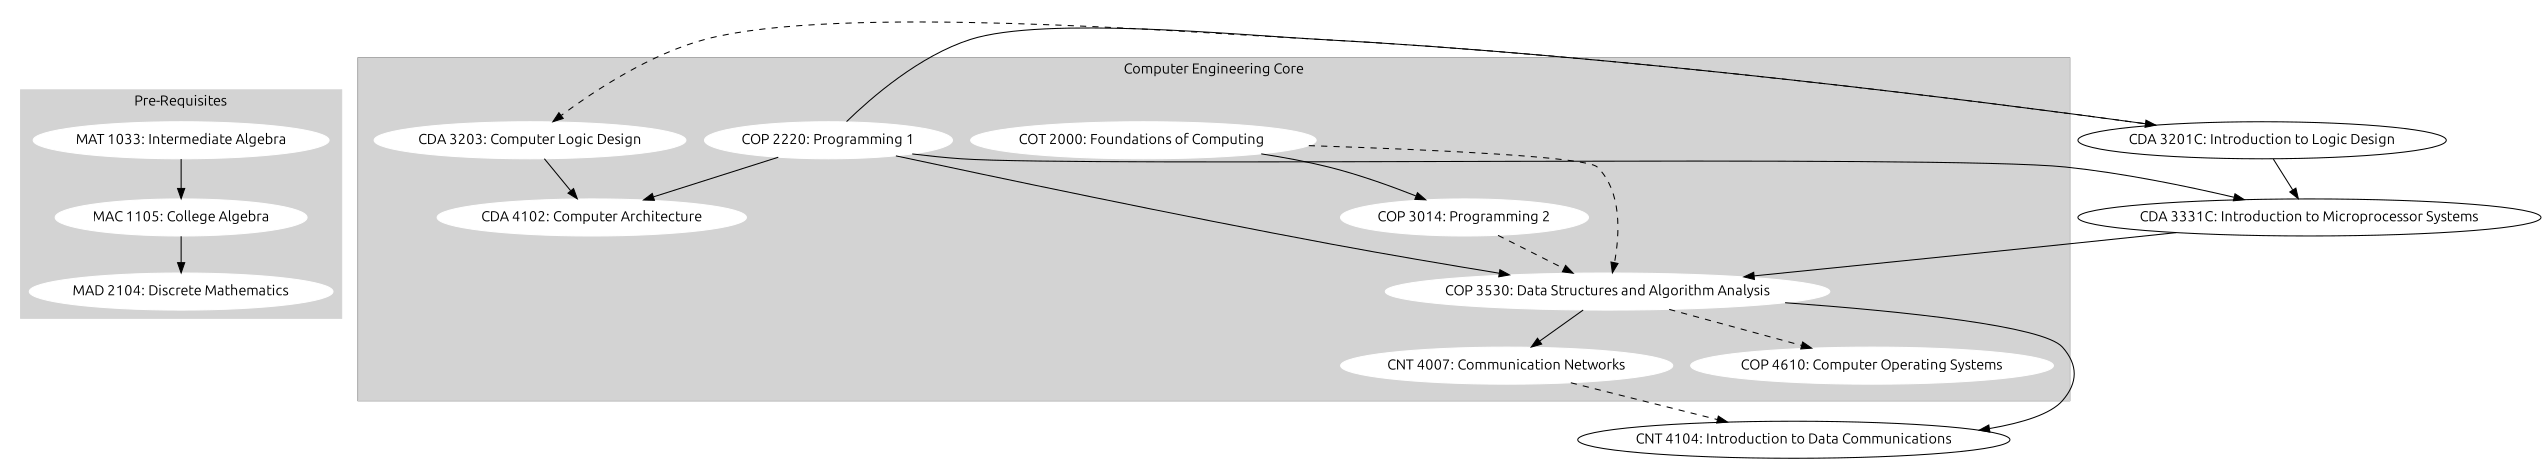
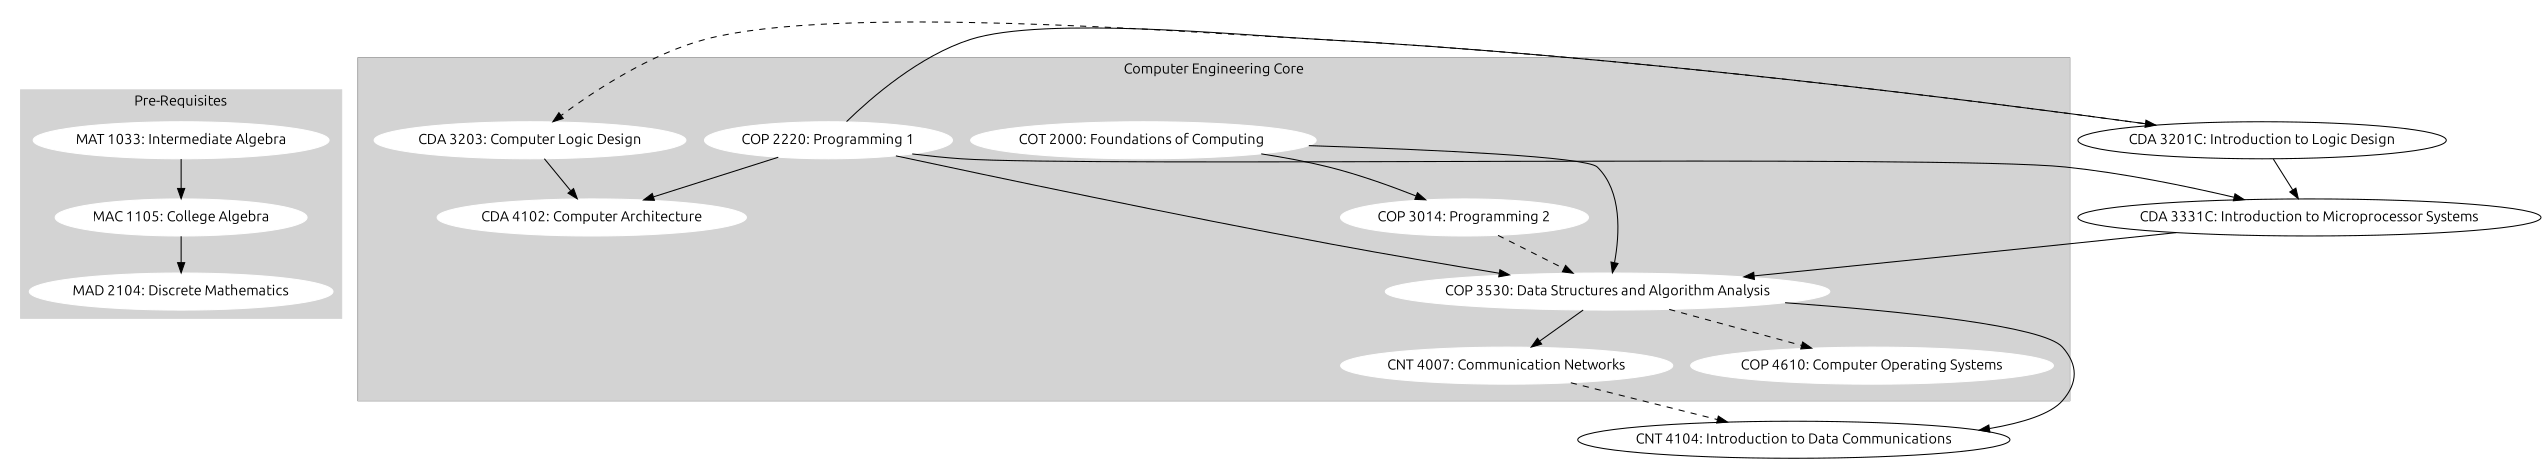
(1504, 155) -> (1504, 155)
